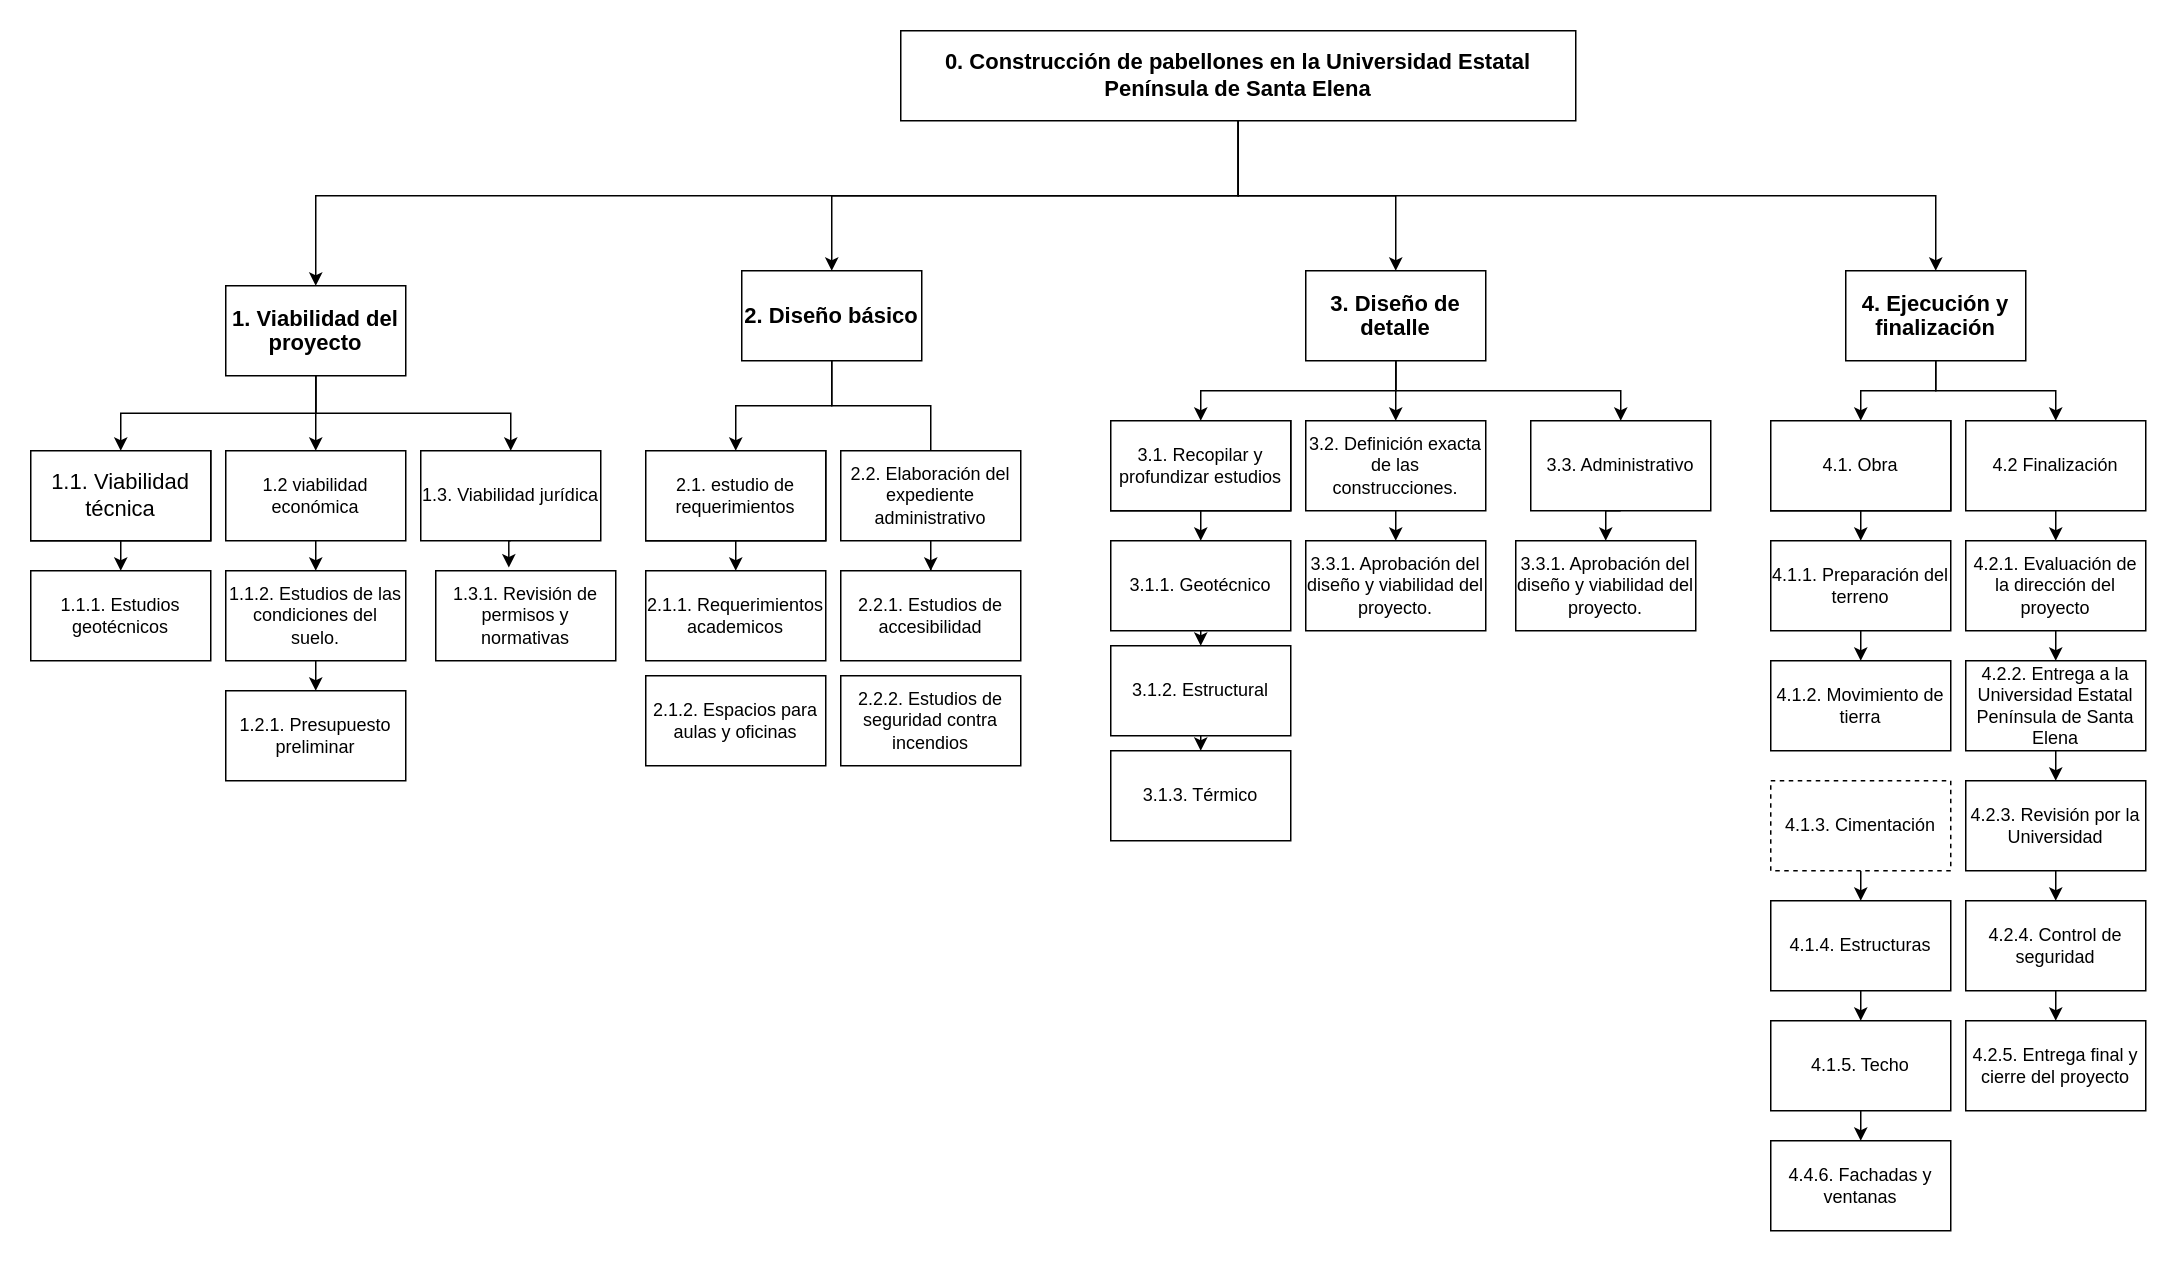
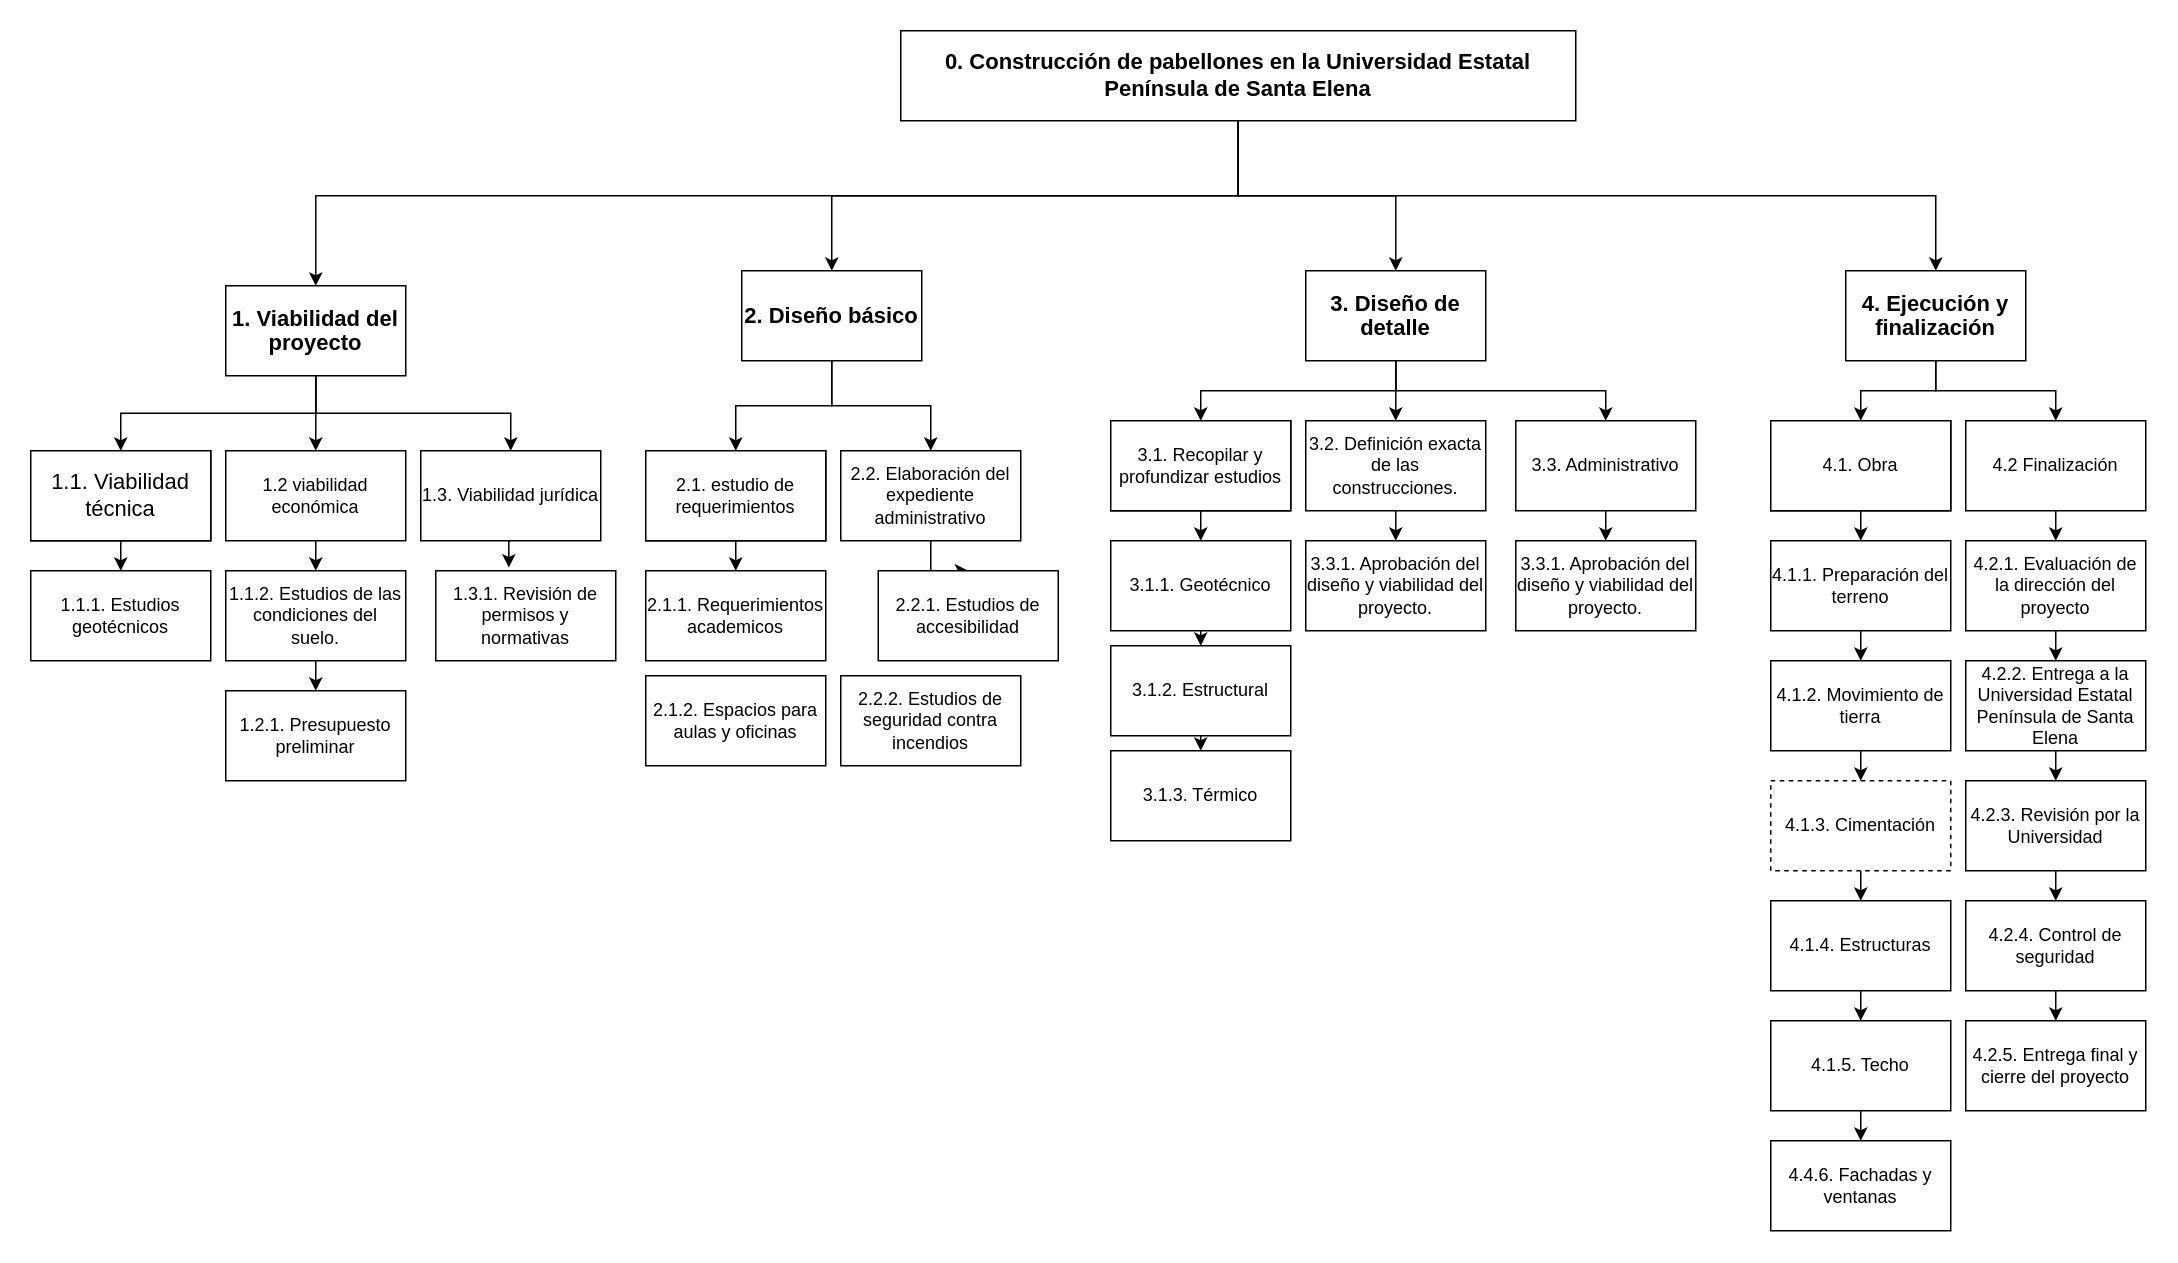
(931, 443) -> (931, 439)
(1621, 466) -> (1606, 466)
(931, 616) -> (968, 616)
none -> (1861, 761)
